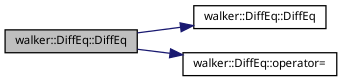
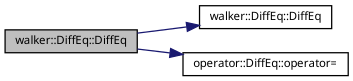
(260, 64) -> (266, 64)
